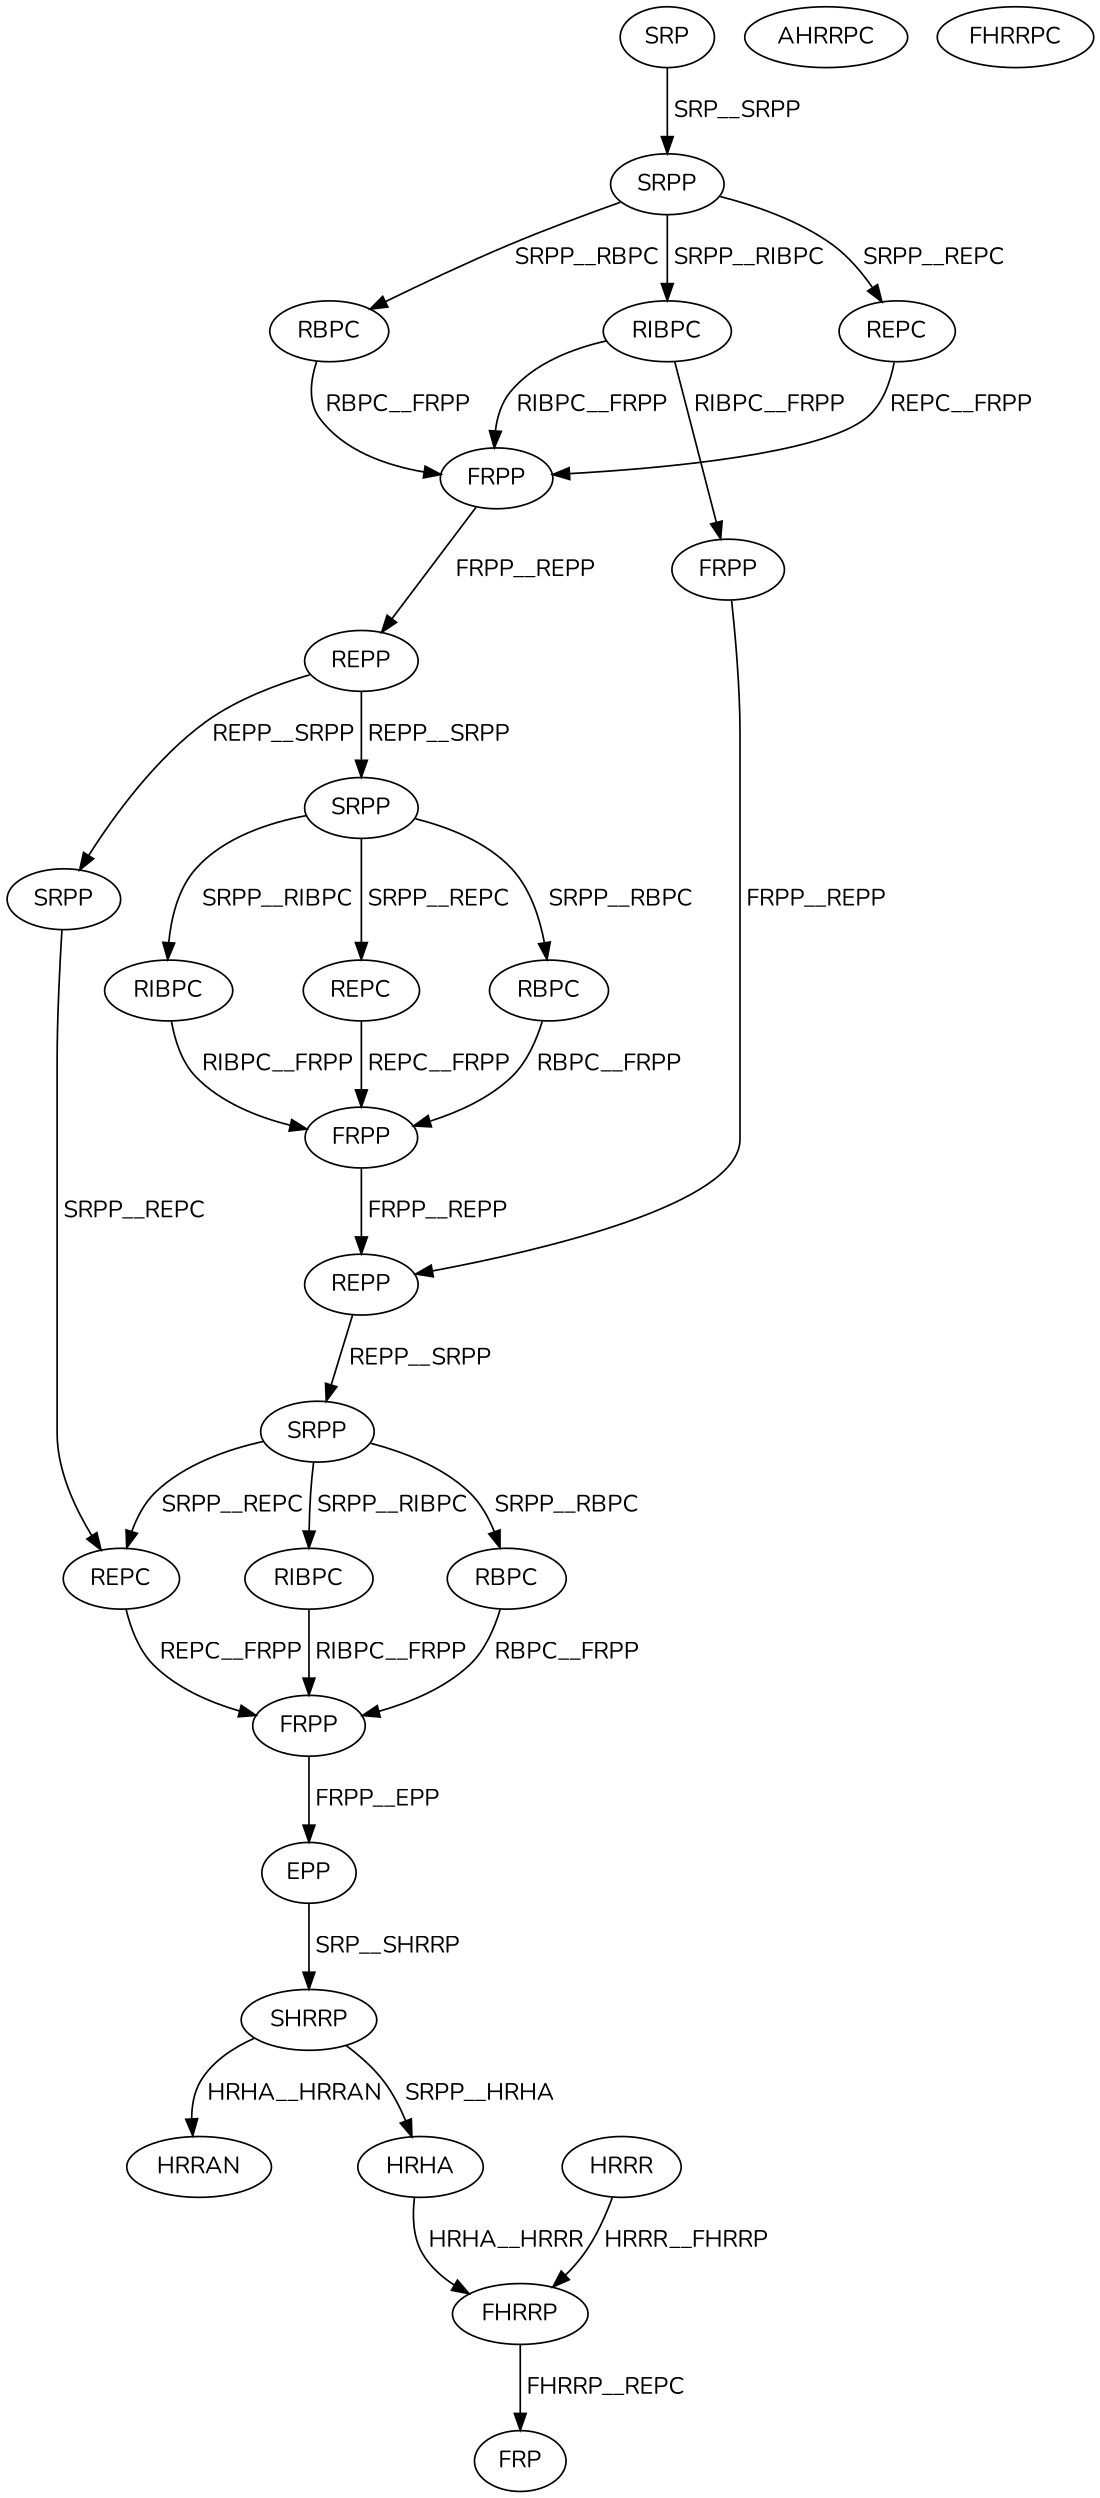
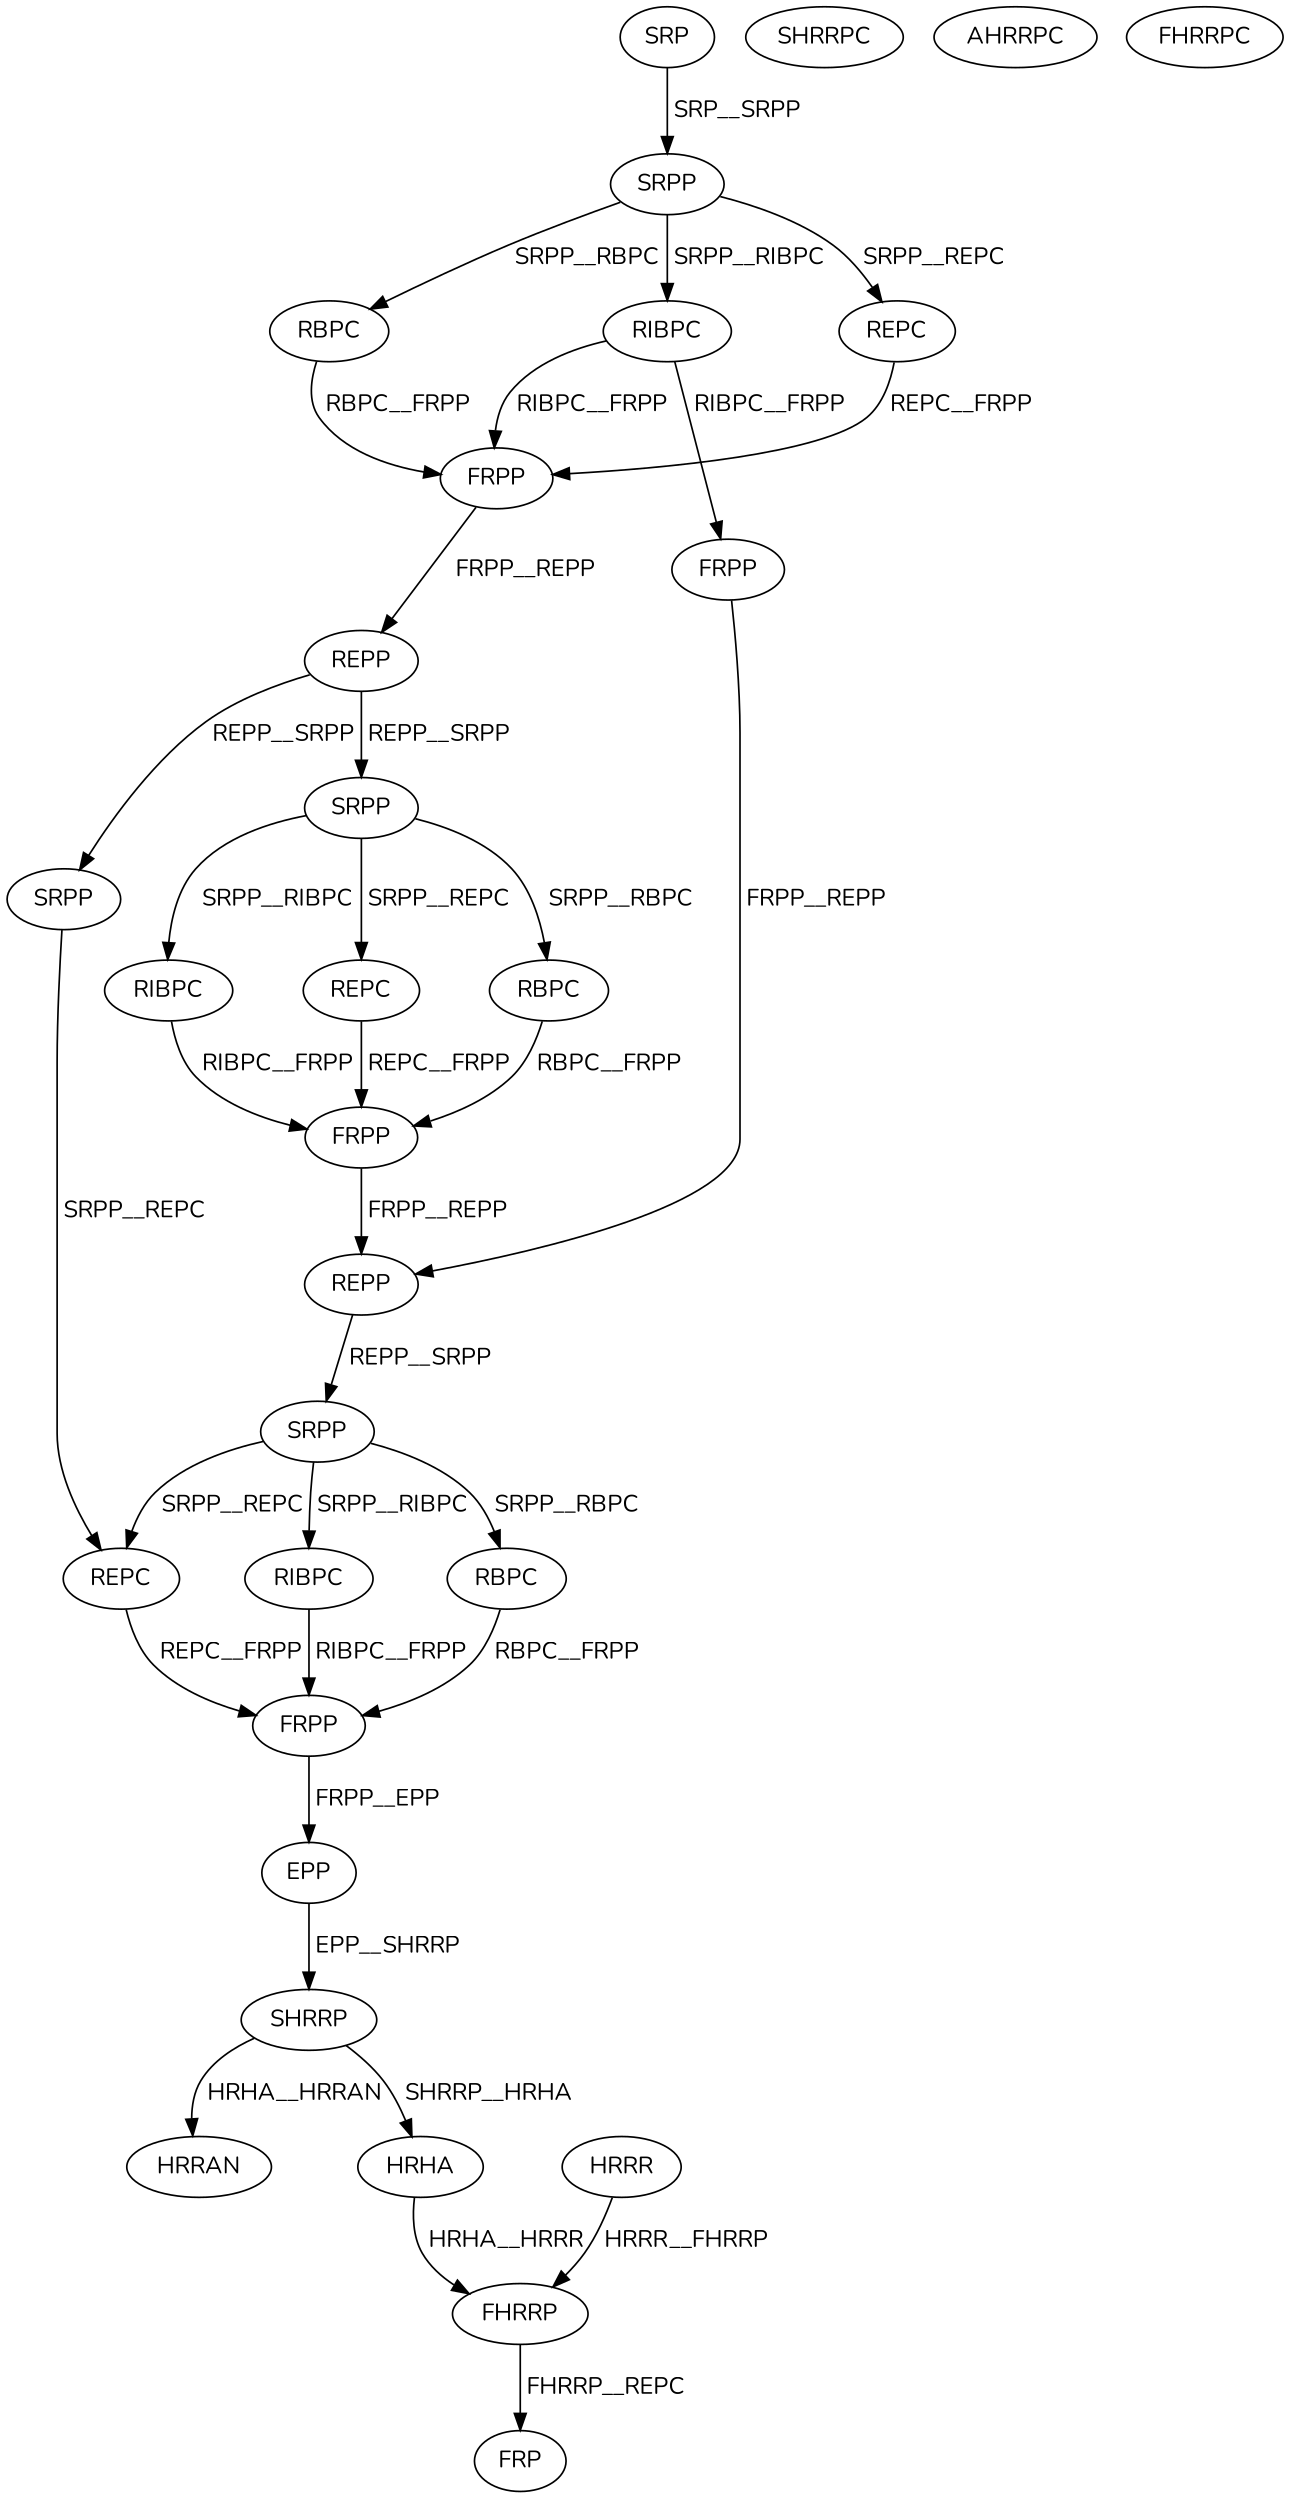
none -> (825, 37)
(385, 1946) -> (385, 1946)
(477, 2093) -> (486, 2093)
